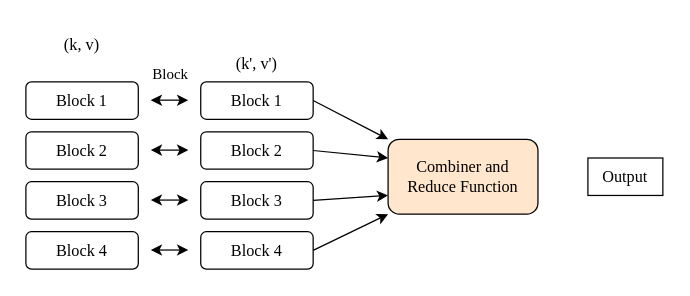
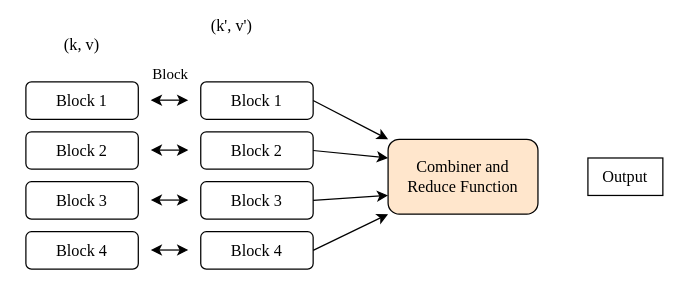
(257, 63) -> (232, 26)
